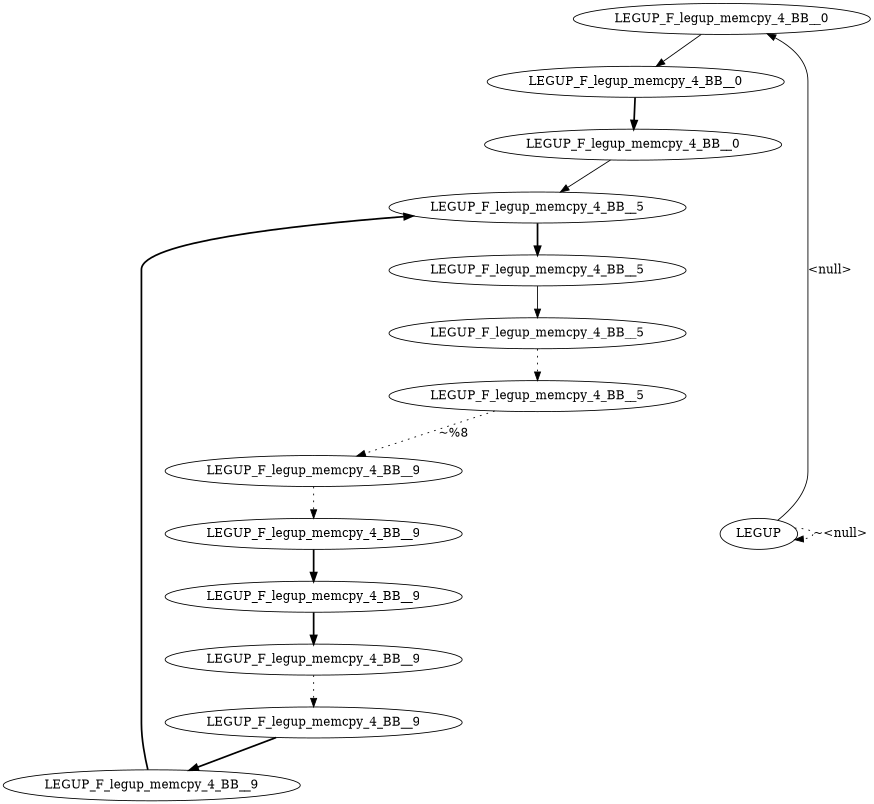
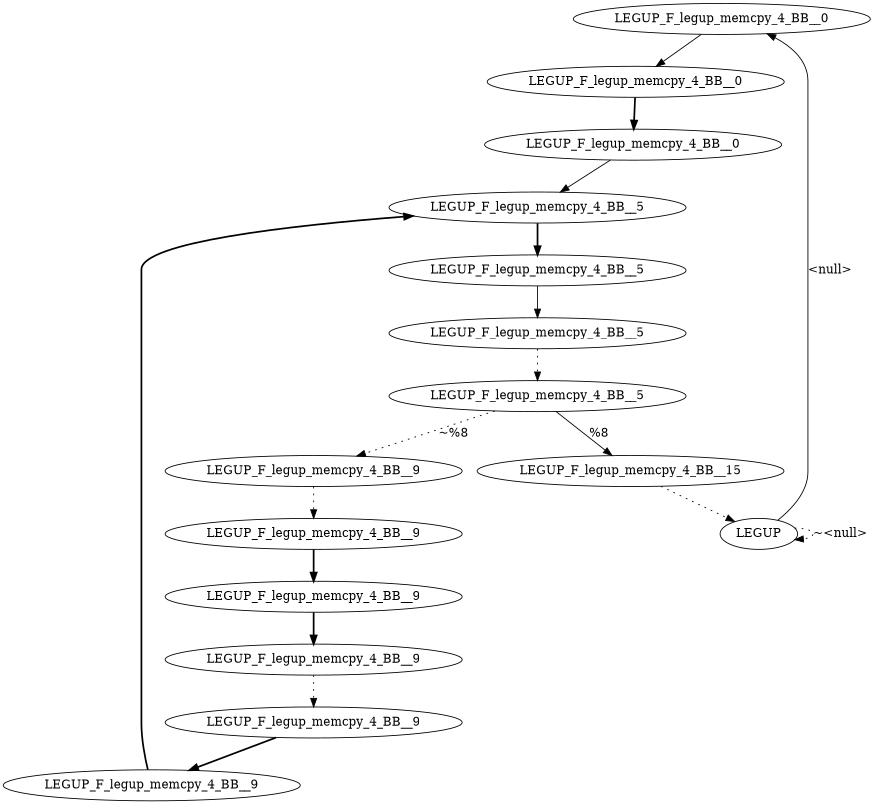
none -> (631, 471)
